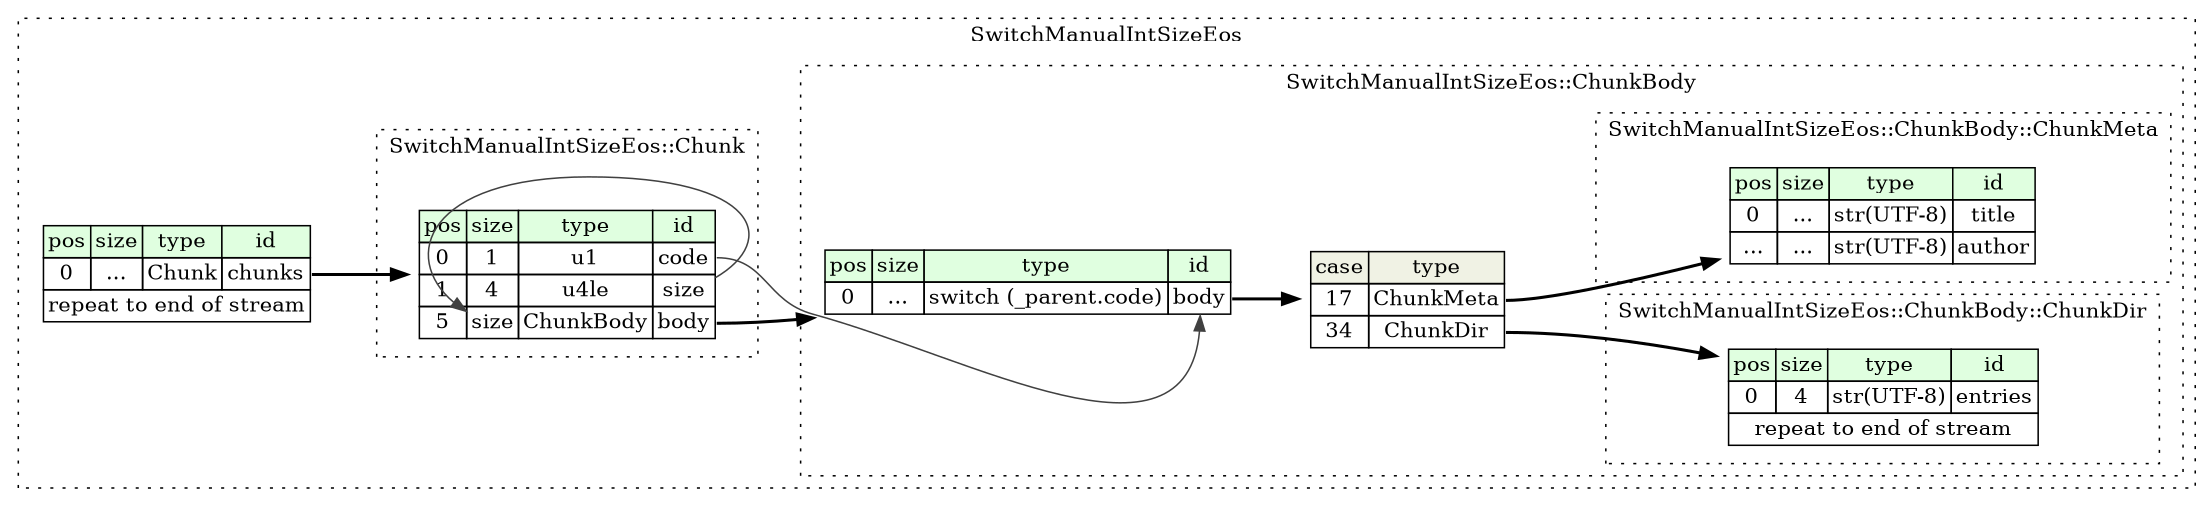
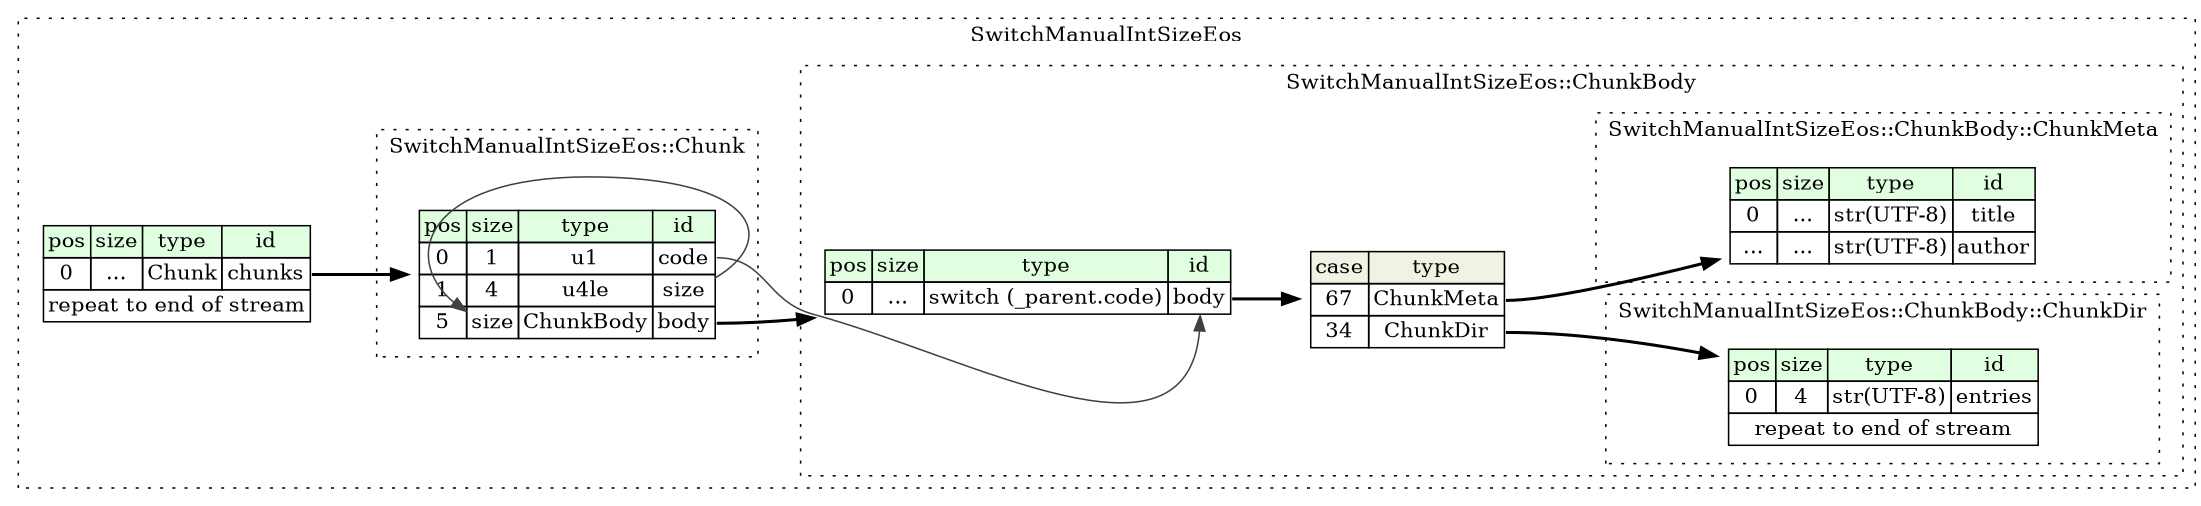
(1340, 299) -> (1340, 299)
